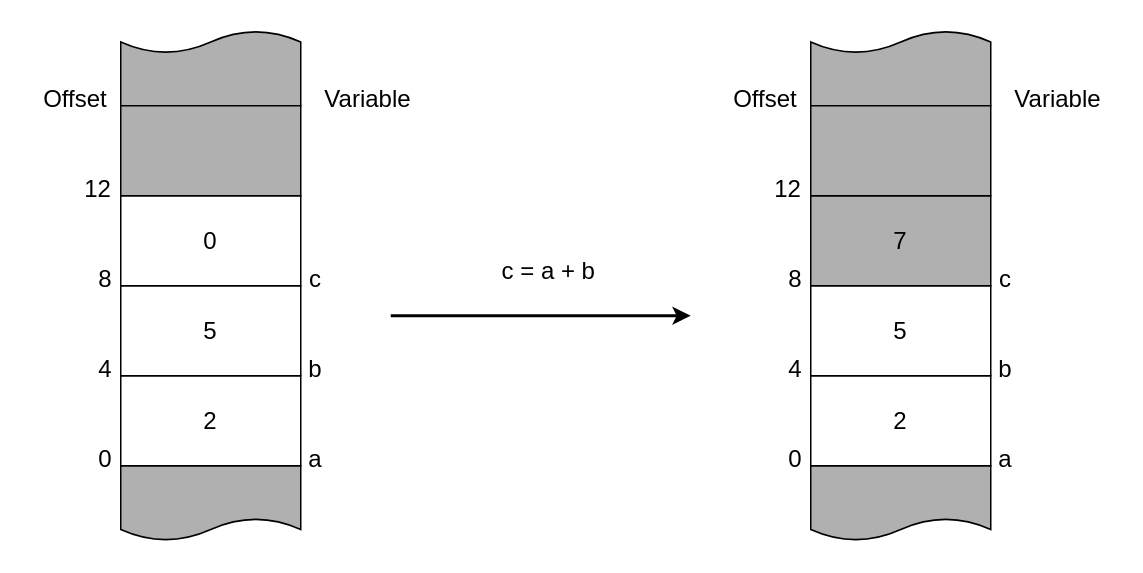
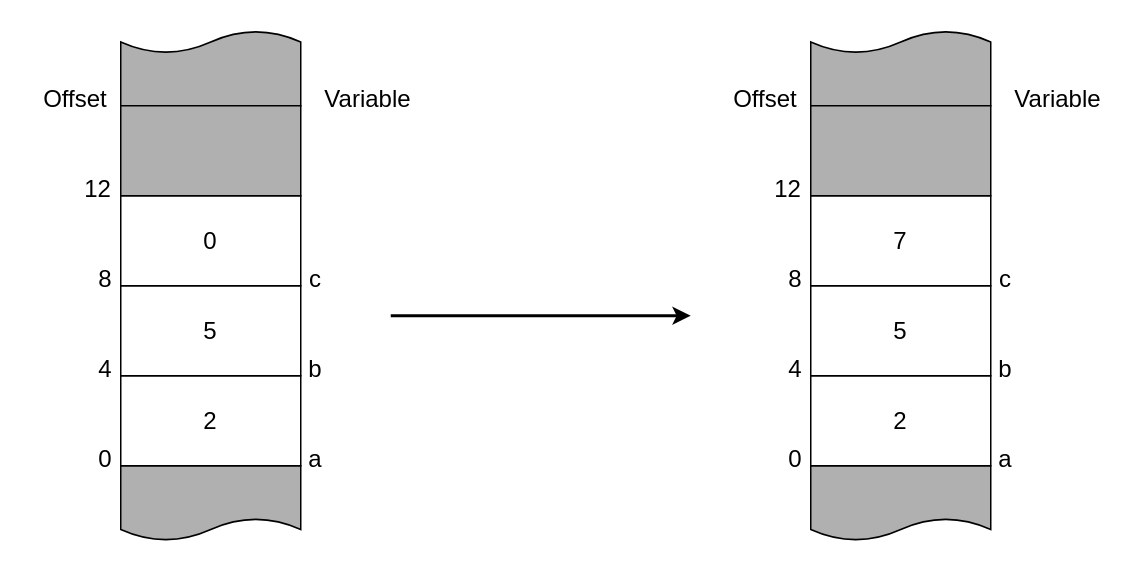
(901, 241) -> (901, 241)
(548, 271) -> none
